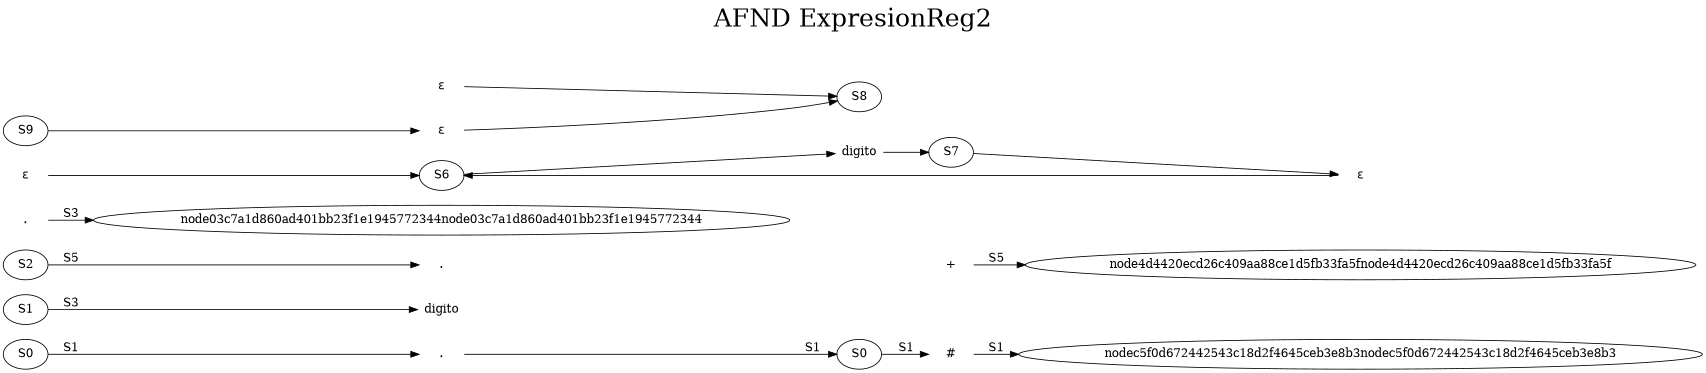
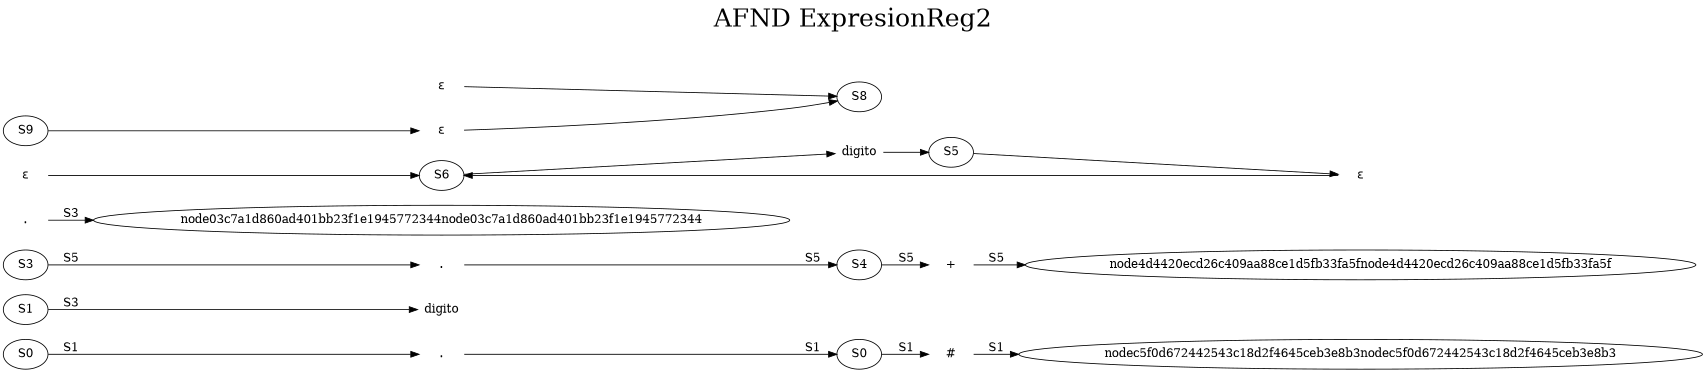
(951, 152) -> (951, 152)
(26, 265) -> (26, 265)
none -> (859, 265)
